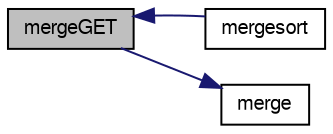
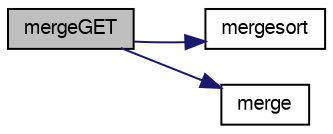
(180, 16) -> (160, 42)
